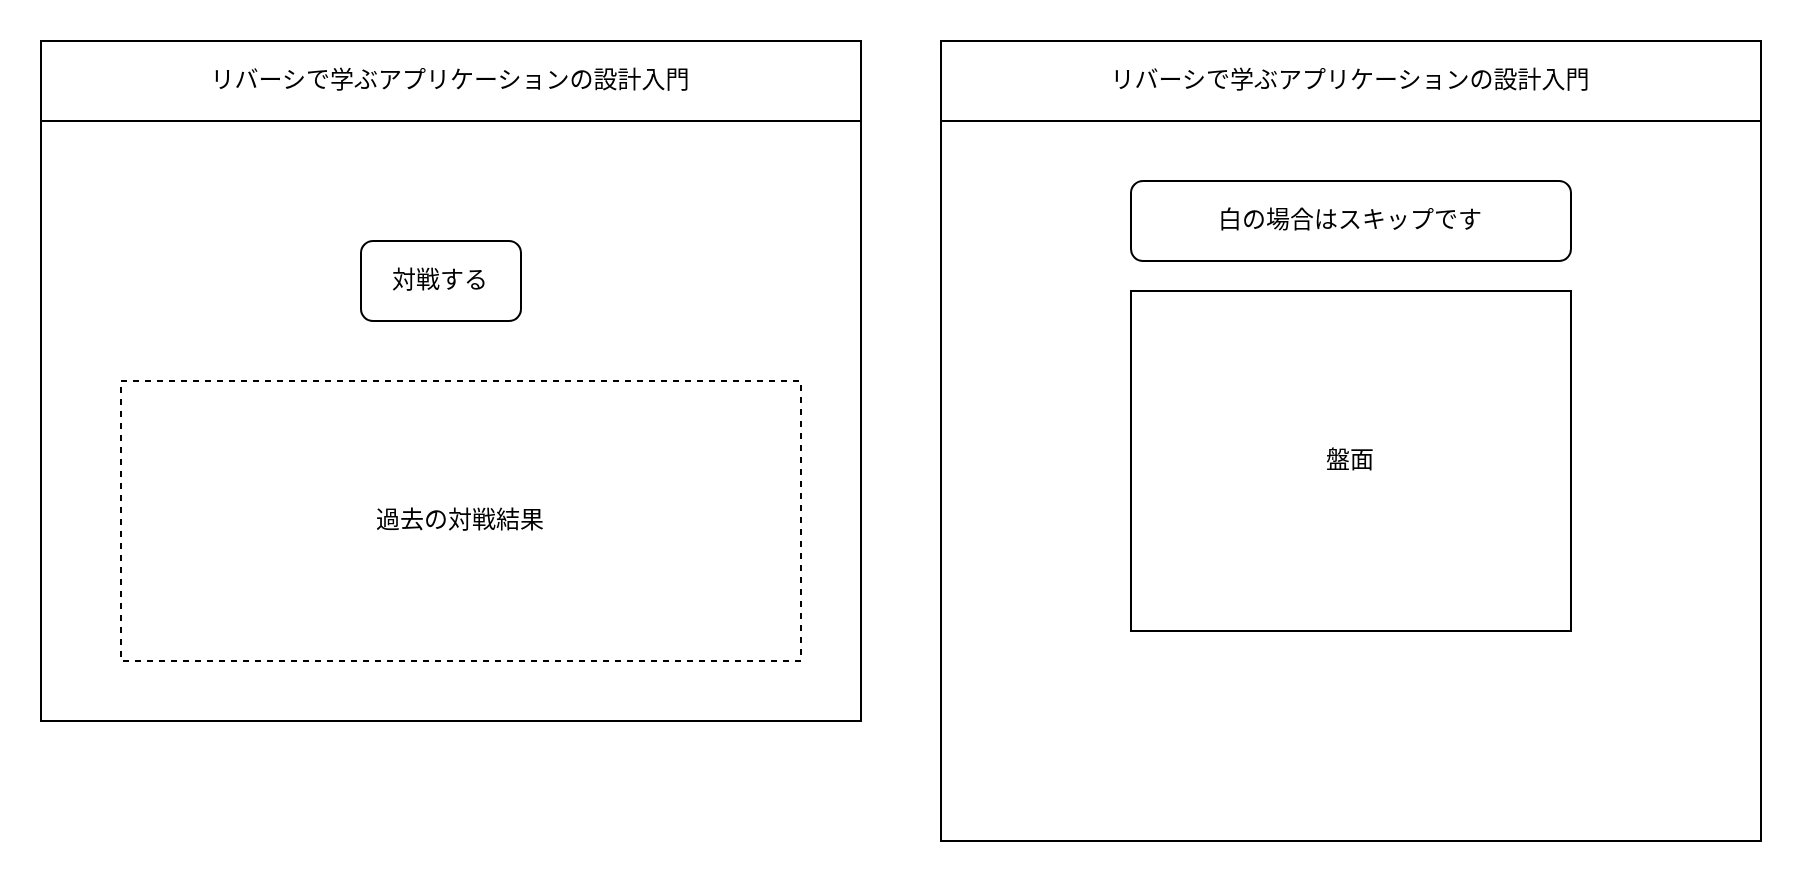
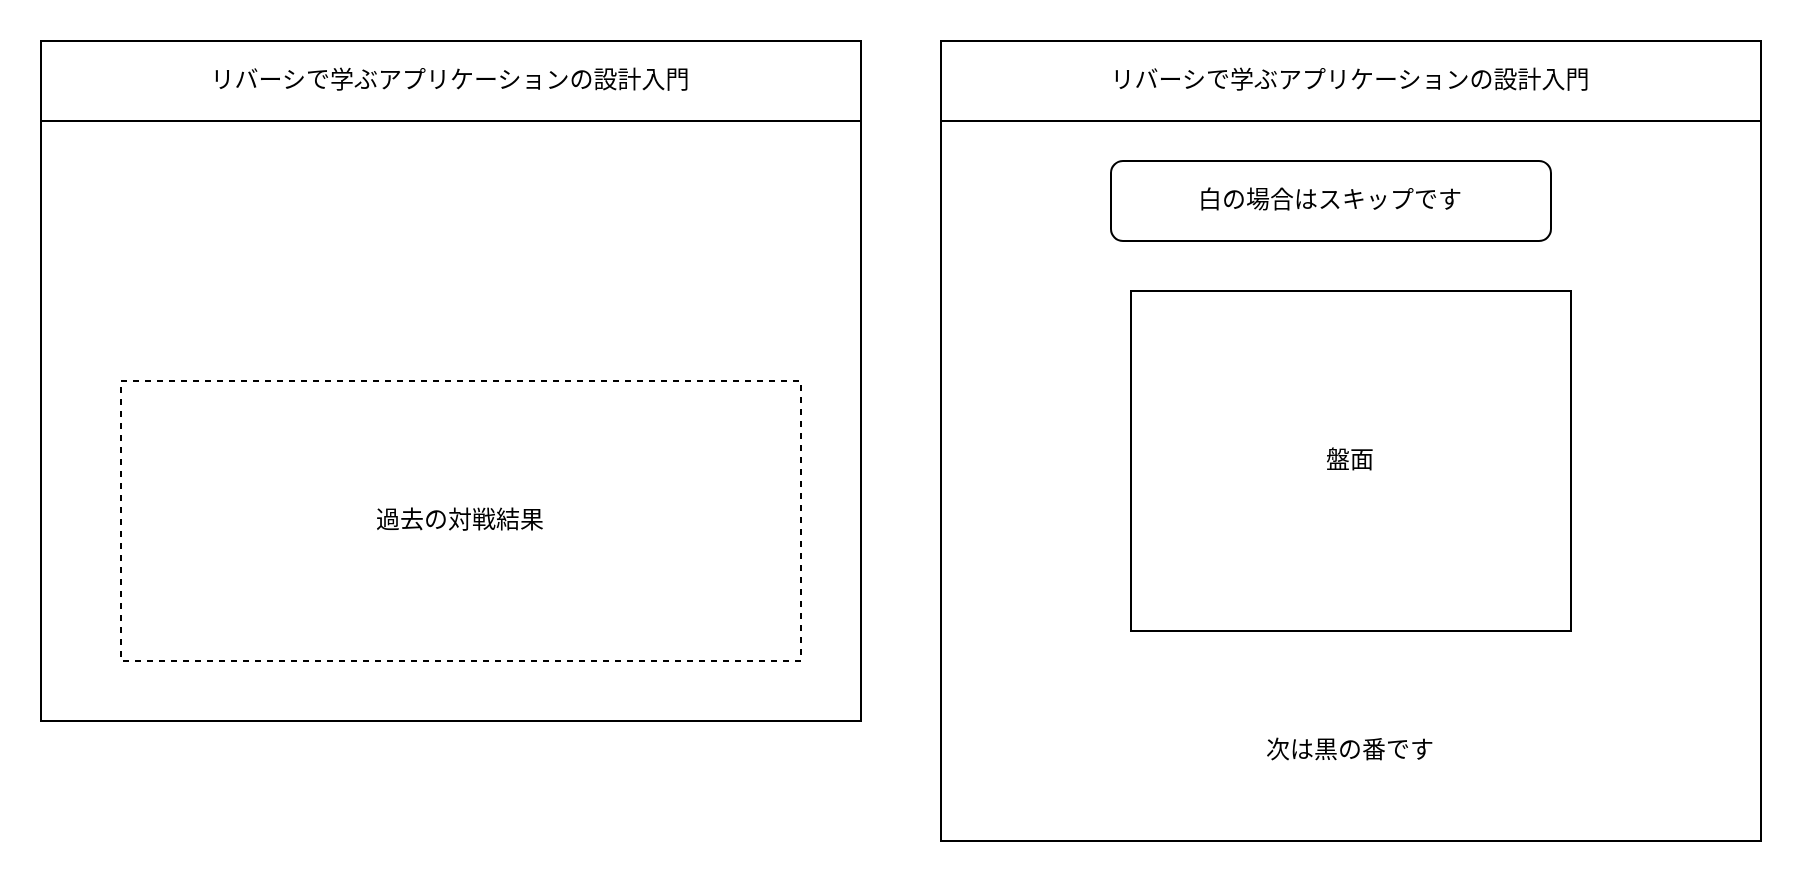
(1351, 221) -> (1331, 201)
(441, 281) -> none
none -> (1351, 751)
